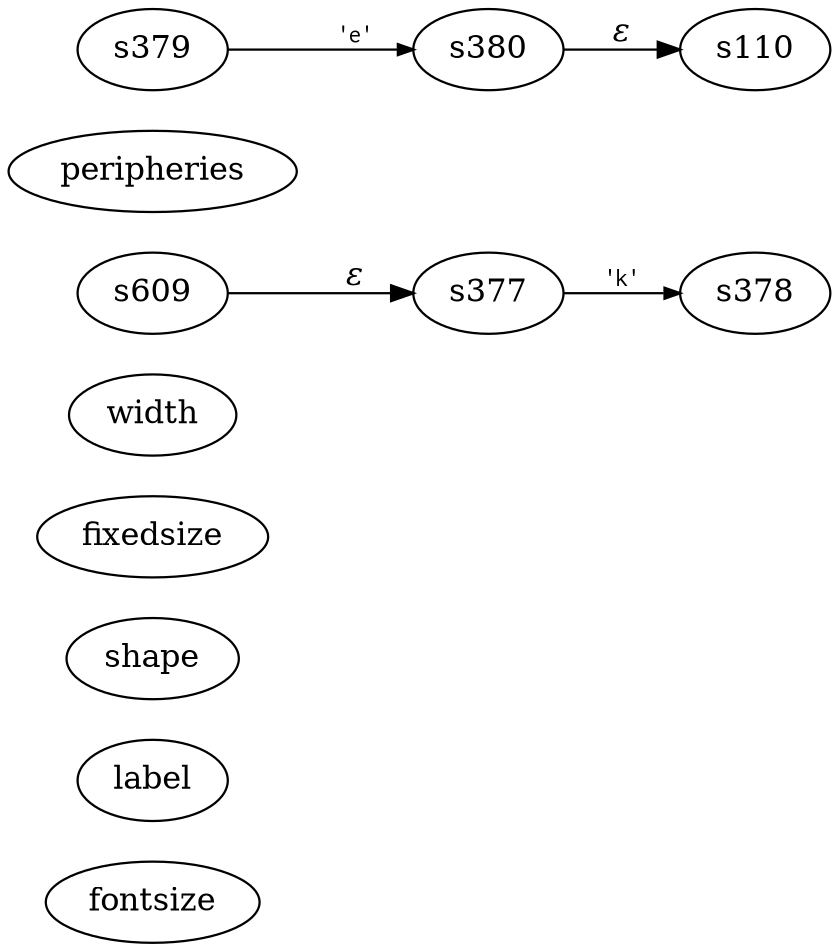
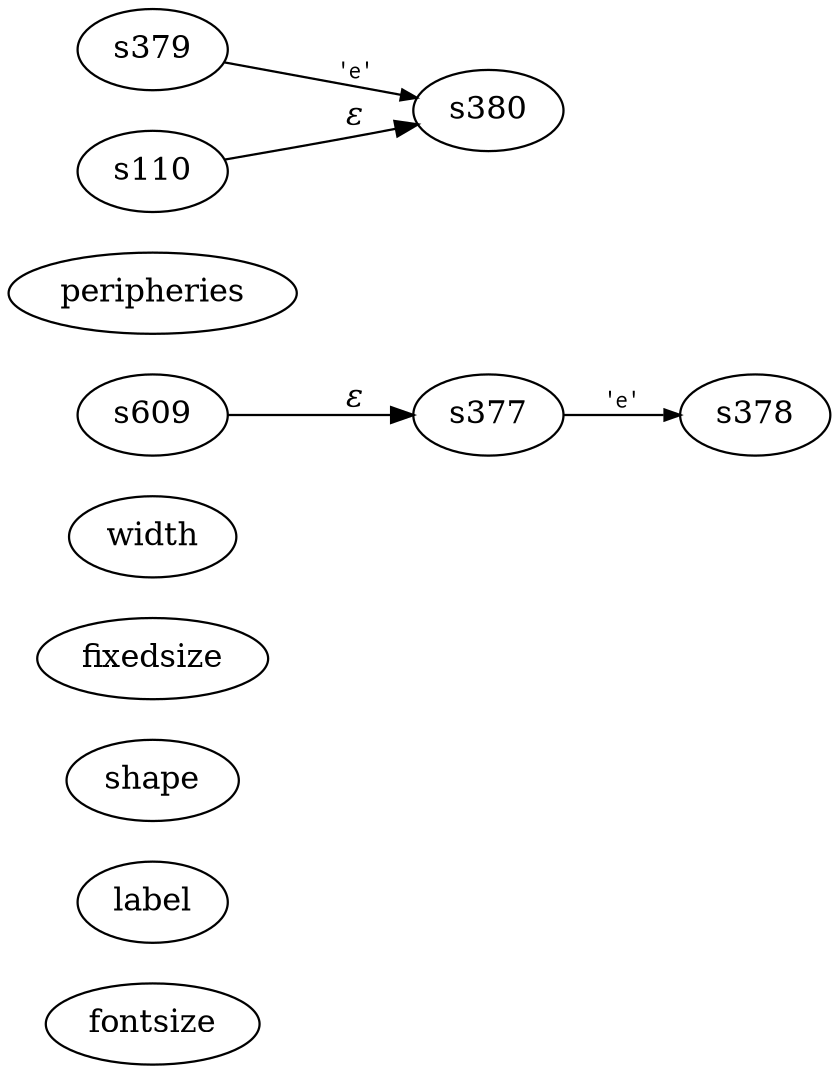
(611, 50) -> (310, 145)
(622, 280) -> (622, 401)
